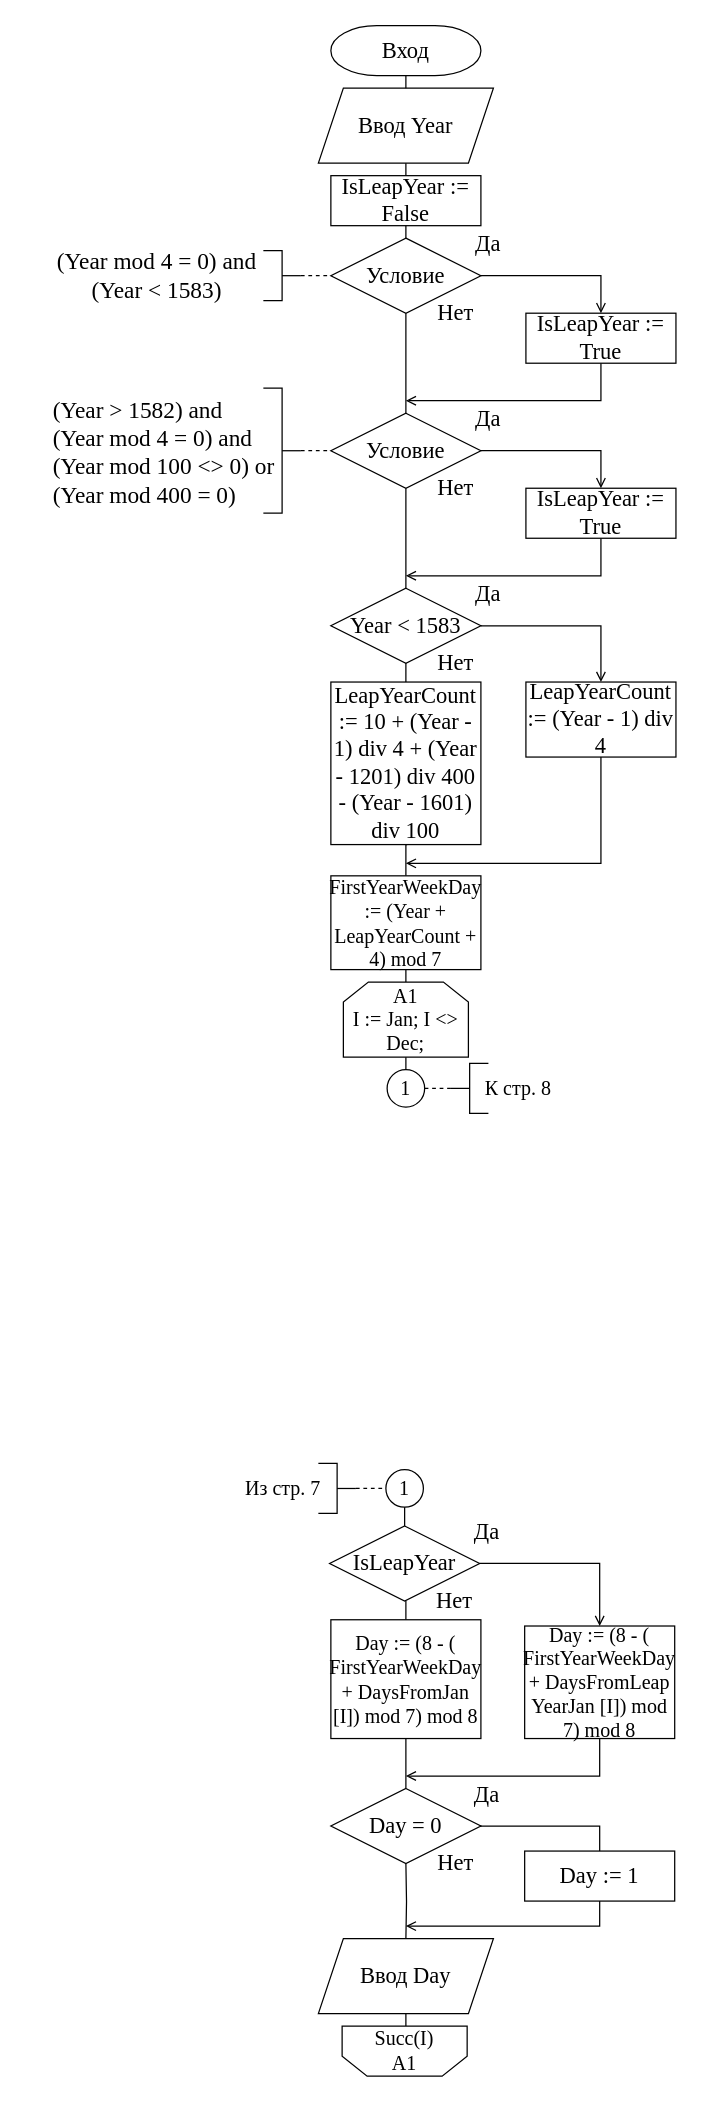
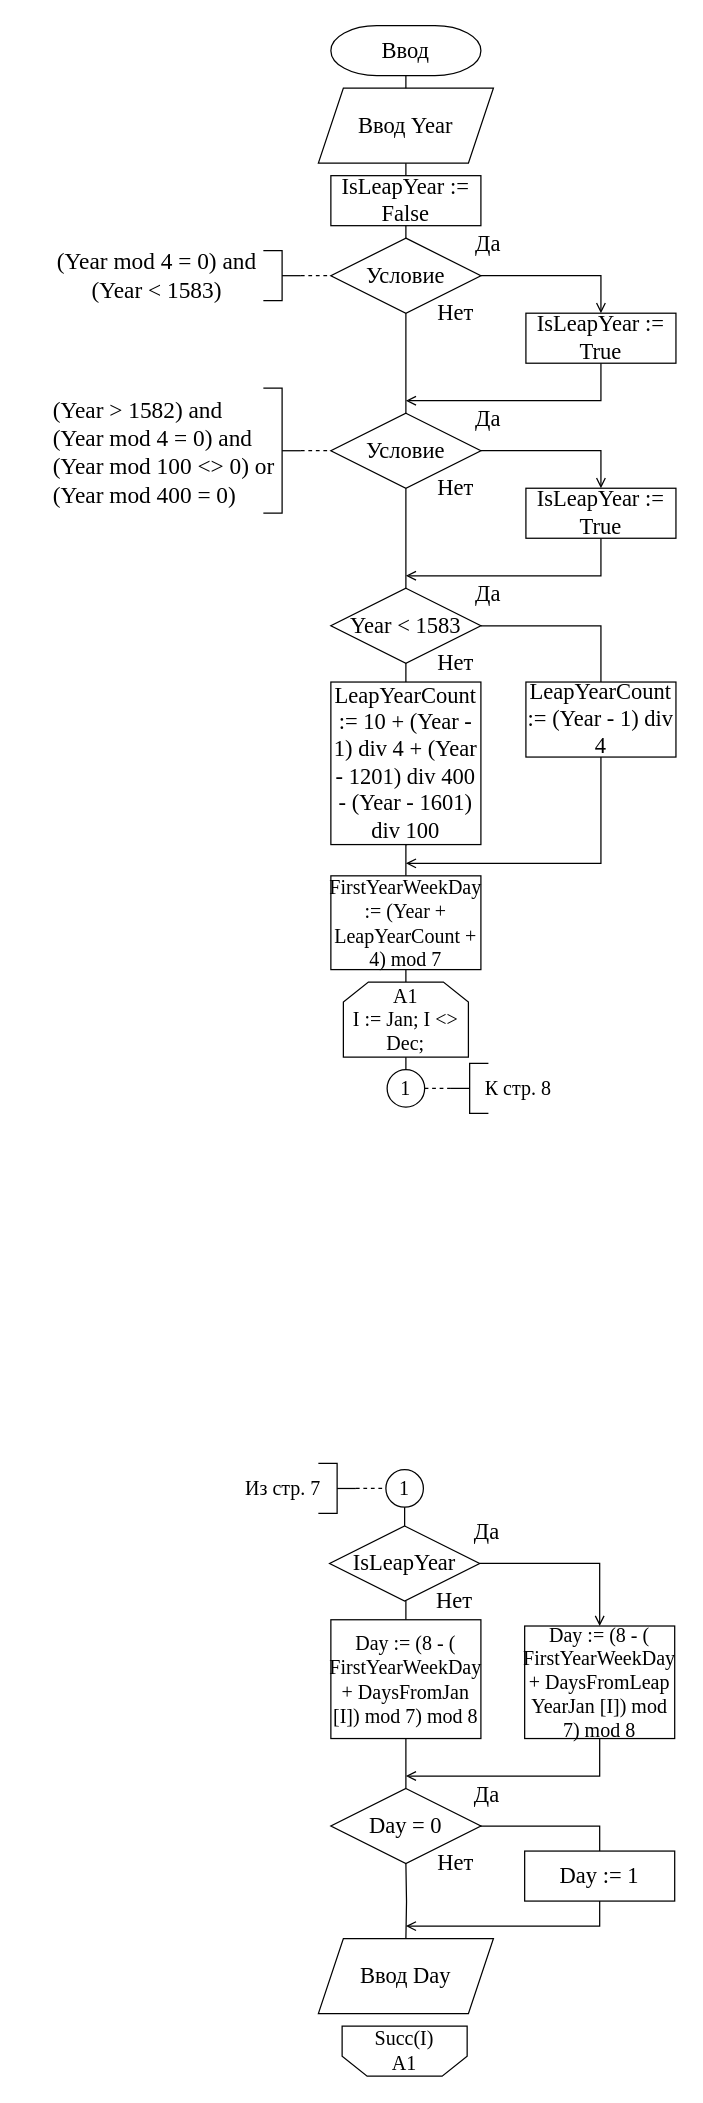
(406, 51) -> (406, 51)
(601, 675) -> (601, 676)
(406, 2019) -> none
